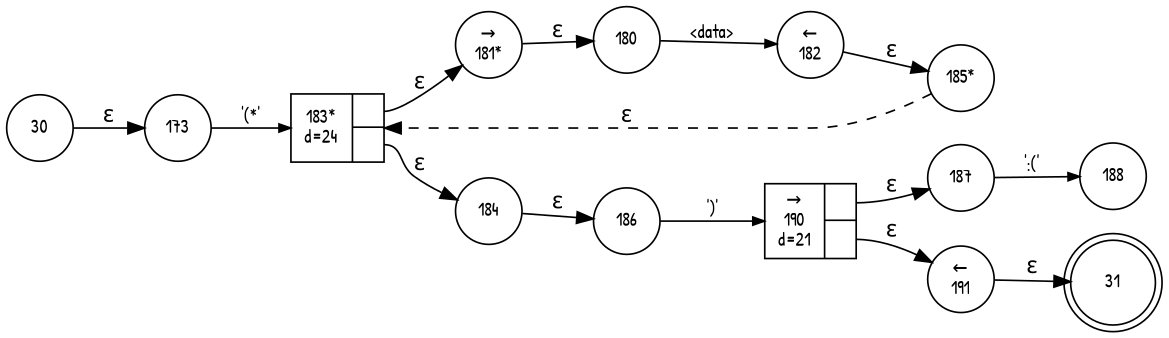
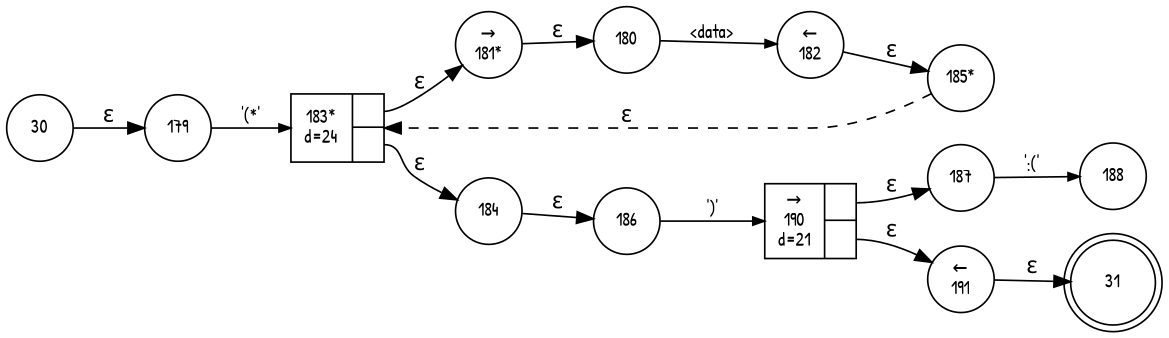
(178, 128) -> (178, 128)
